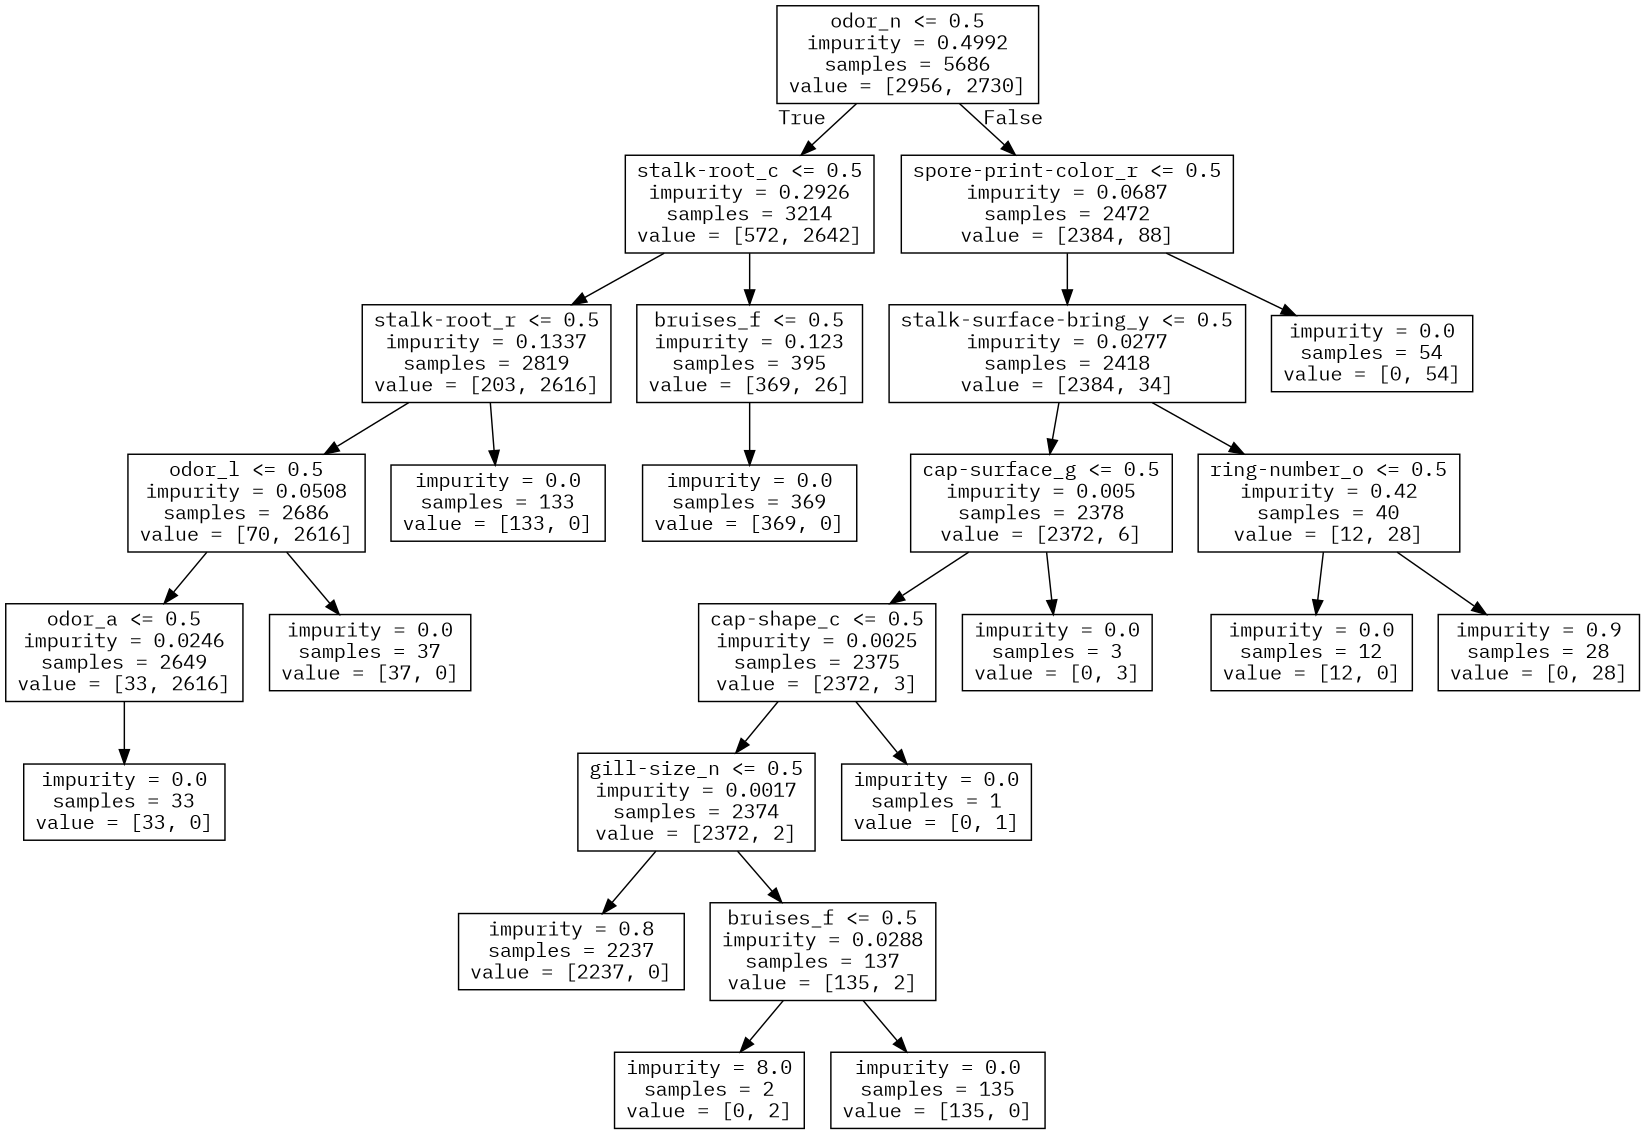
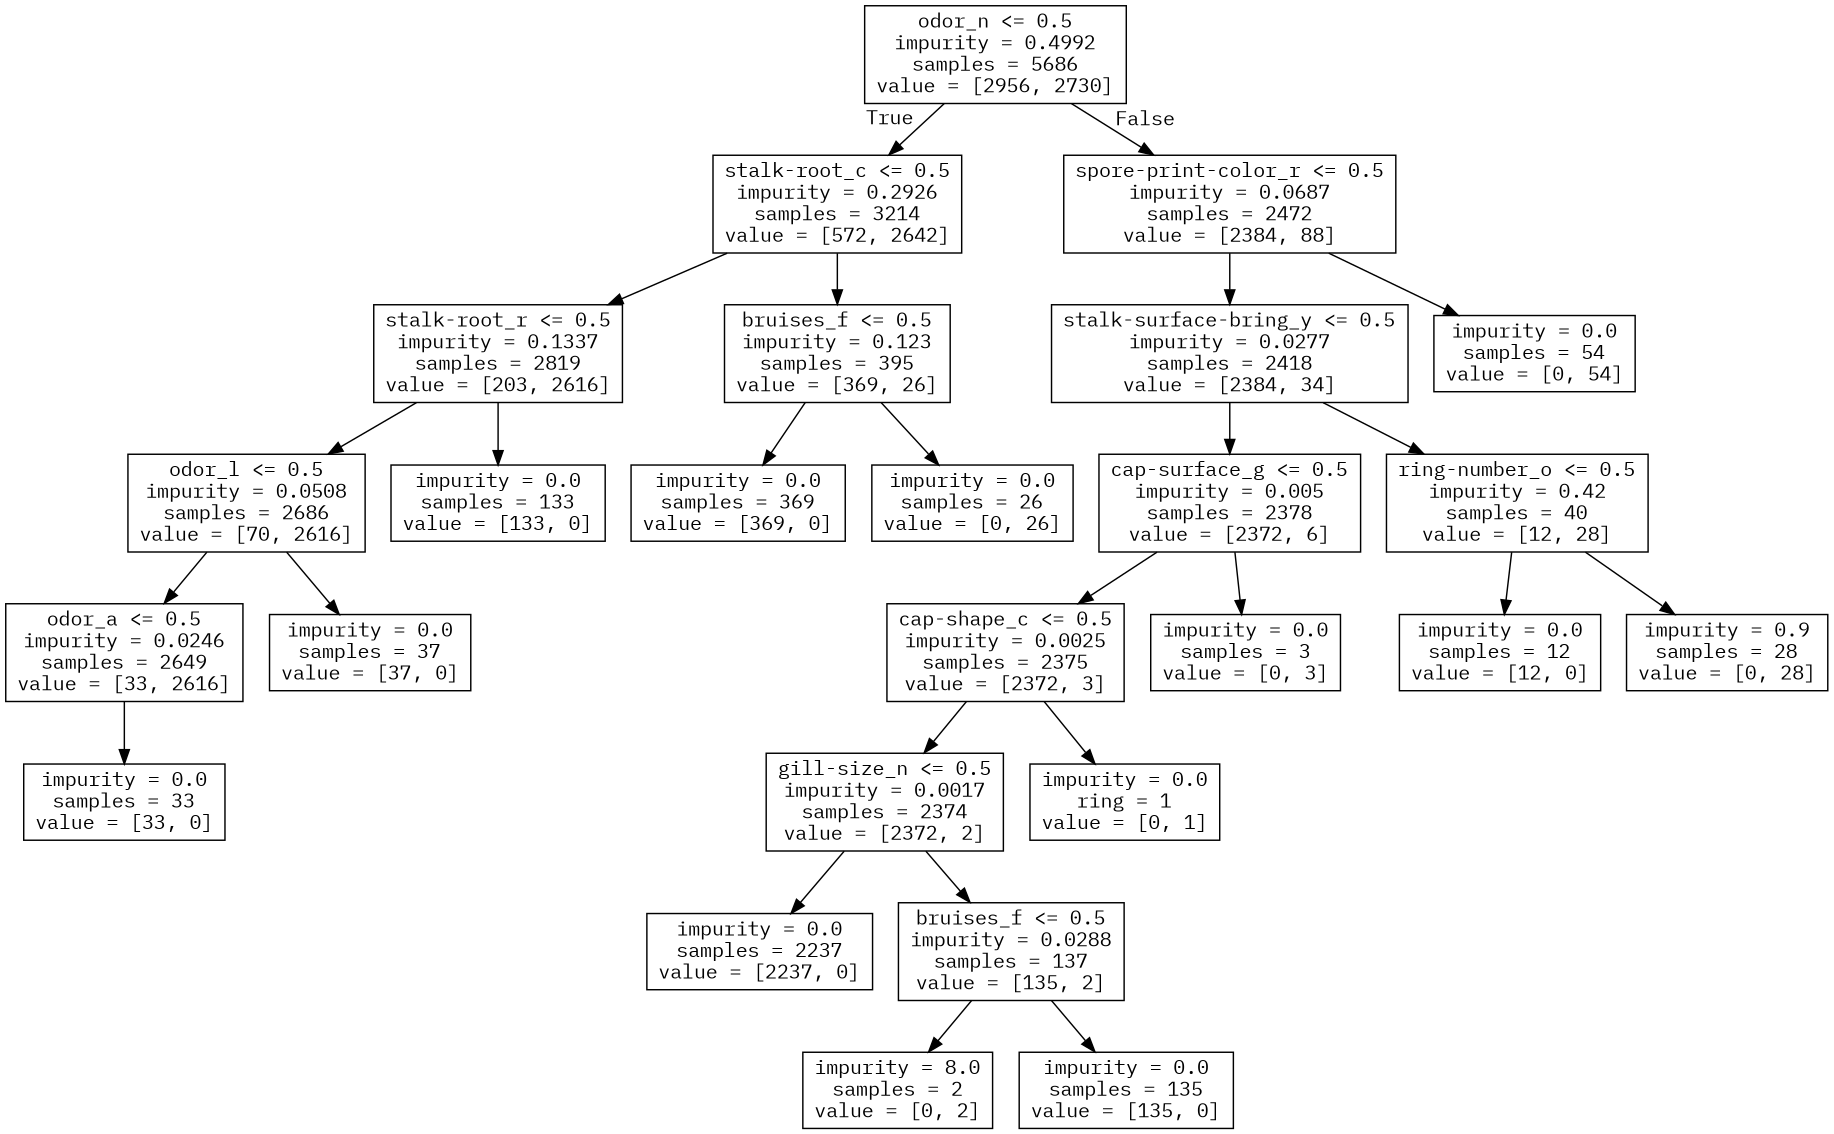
none -> (972, 503)
(937, 802) -> (1125, 802)
(571, 952) -> (760, 952)
